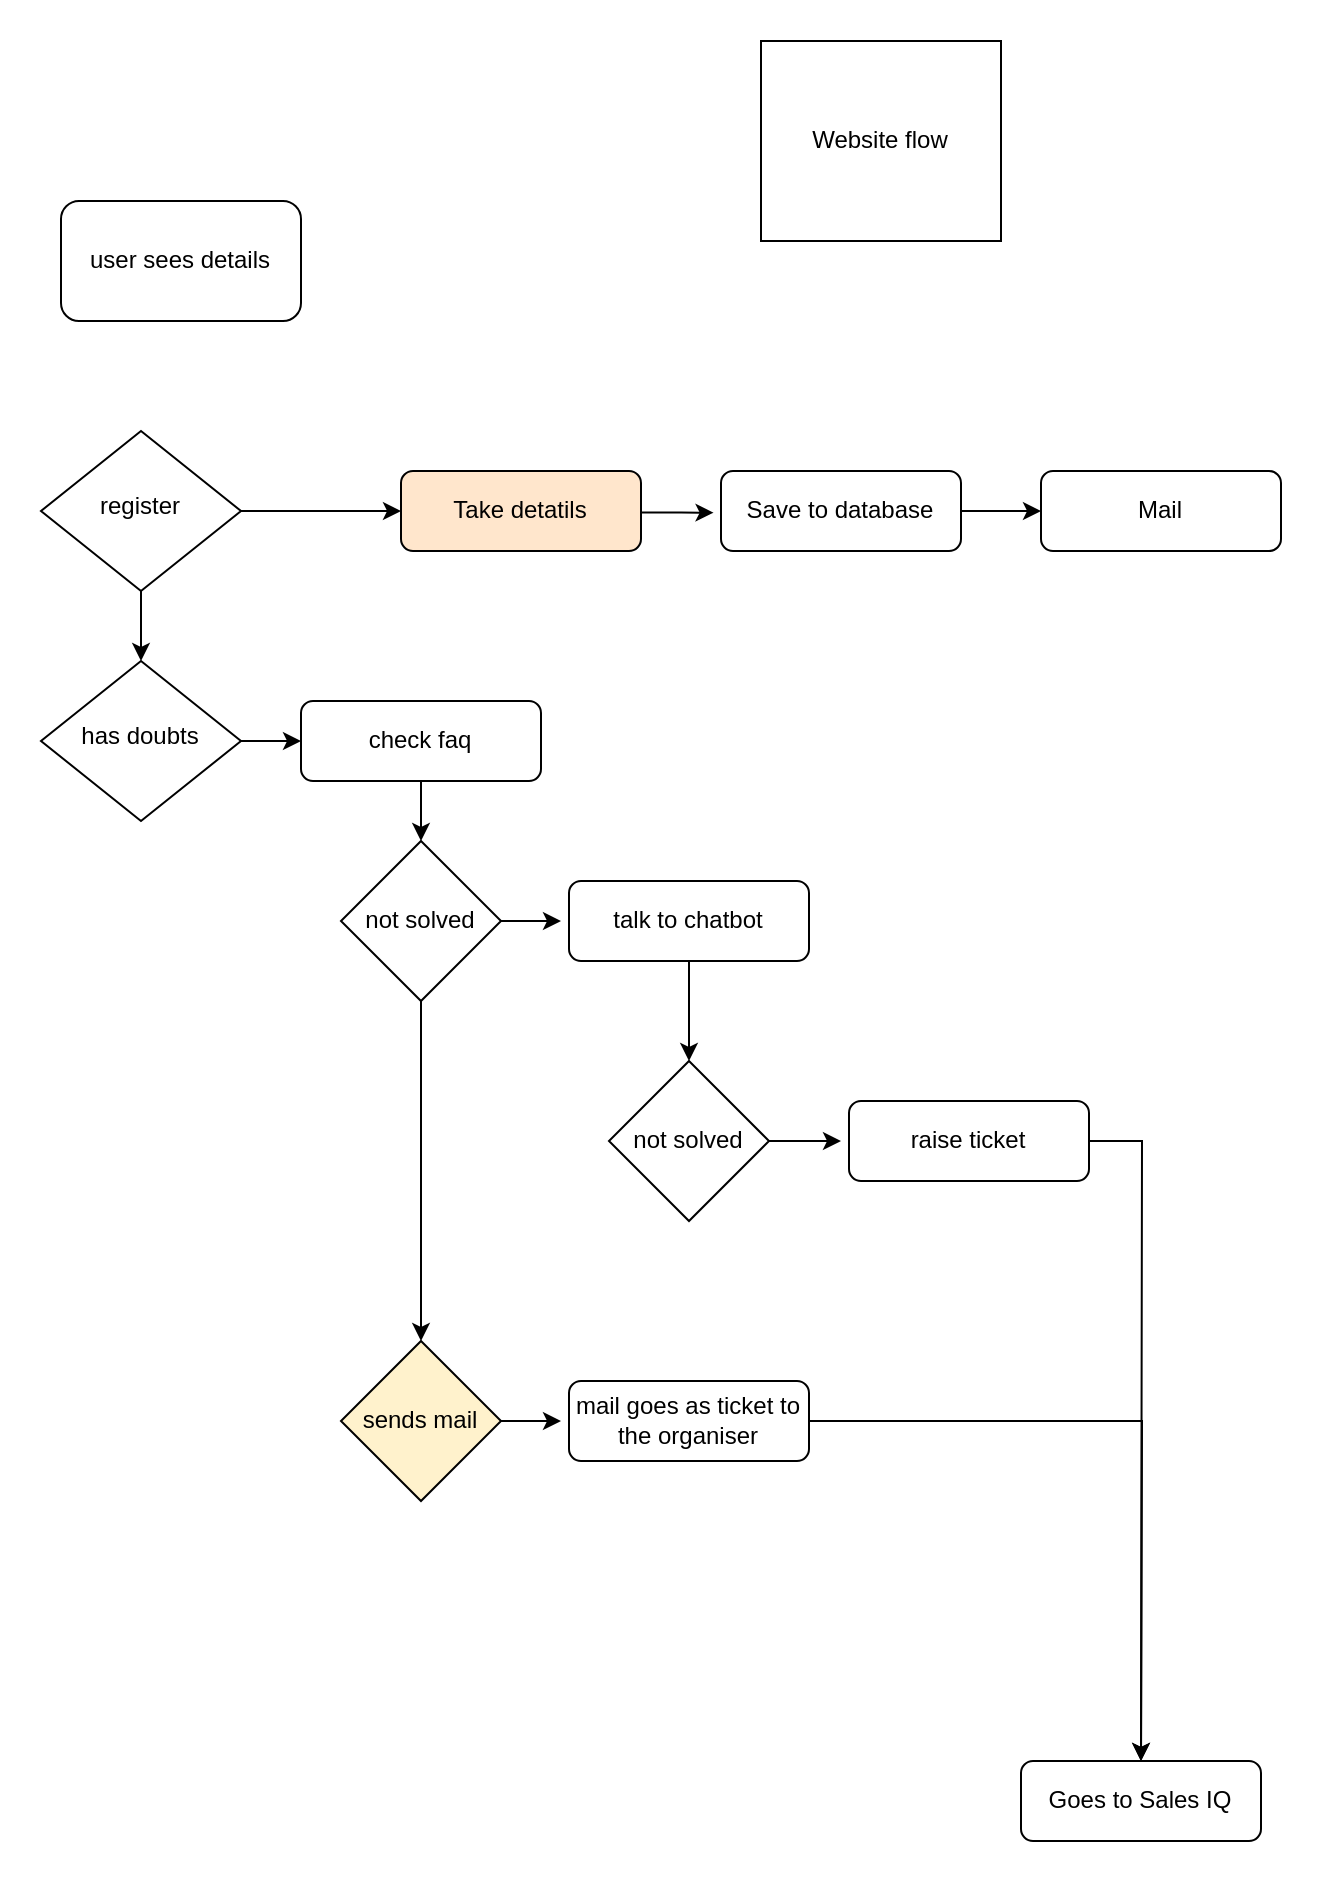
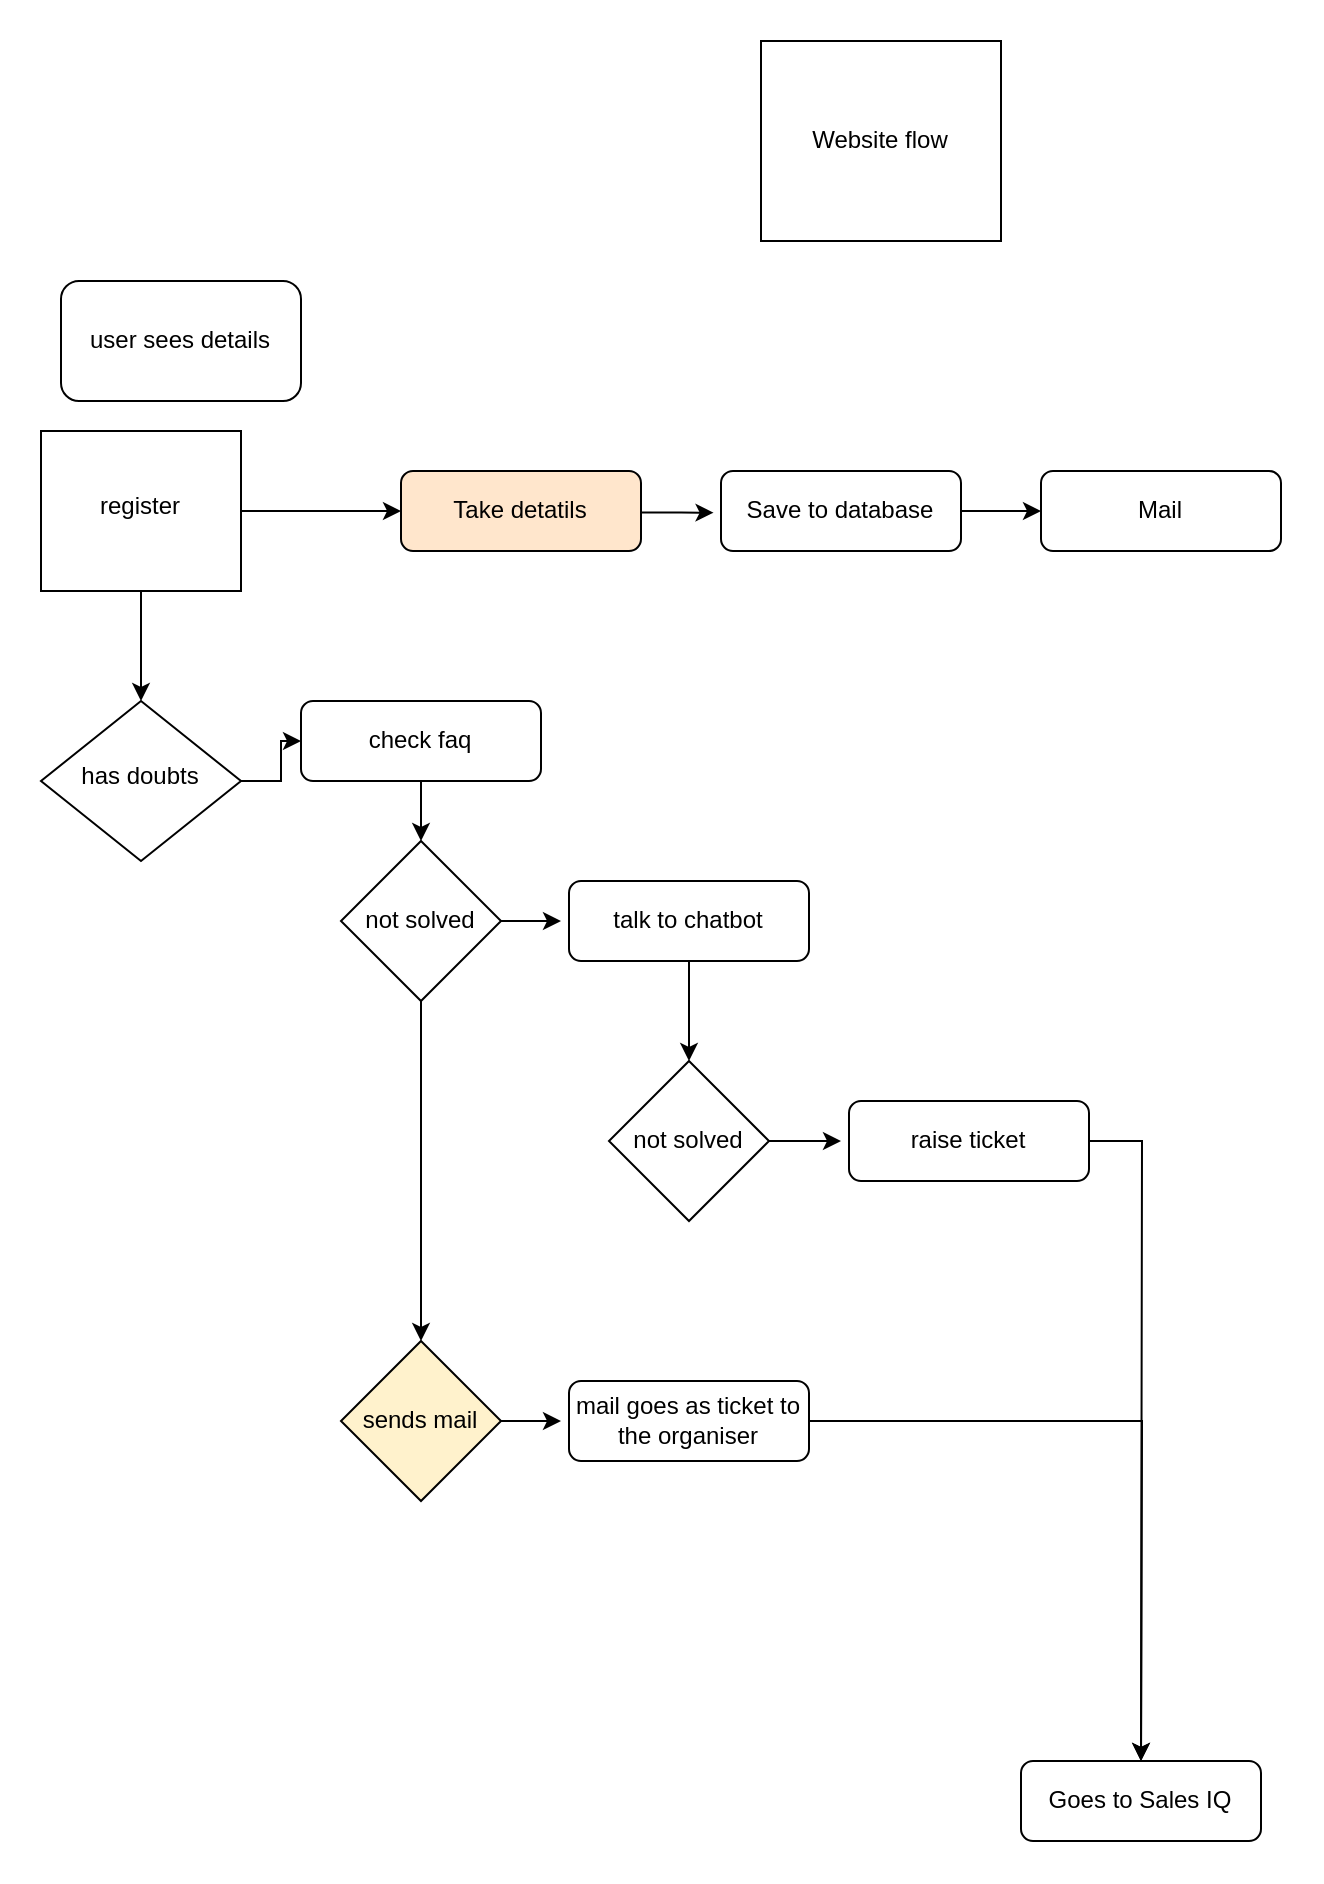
(181, 261) -> (181, 341)
(141, 511) -> (141, 511)
(141, 741) -> (141, 781)
